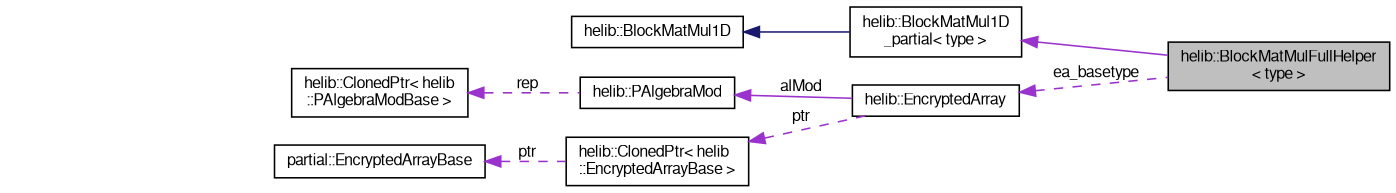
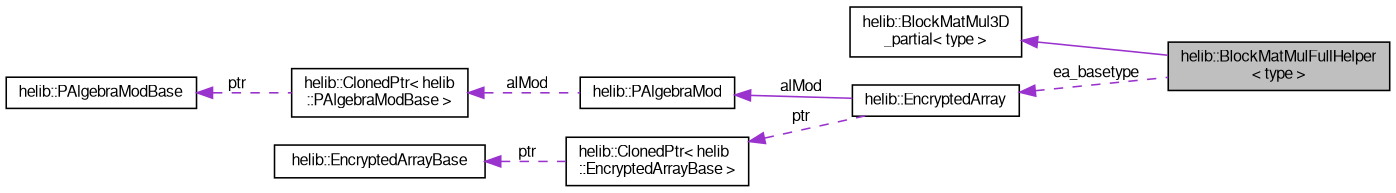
(657, 32) -> none
(936, 32) -> (936, 32)
(526, 84) -> (526, 84)
none -> (101, 93)
(380, 161) -> (380, 161)
